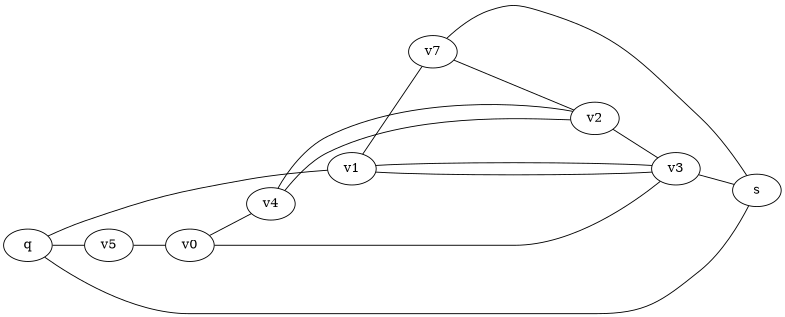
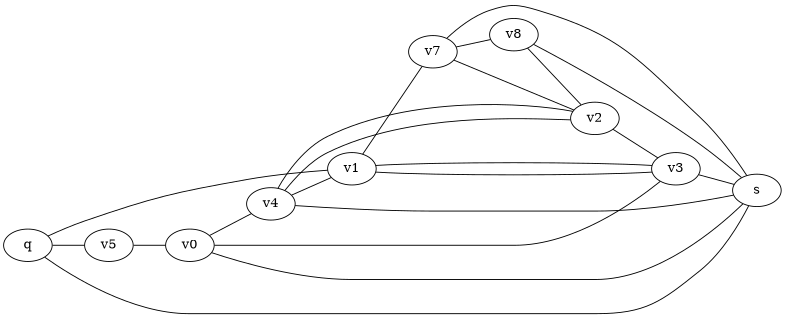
none -> (514, 35)
none -> (312, 186)
none -> (515, 211)
none -> (487, 279)
